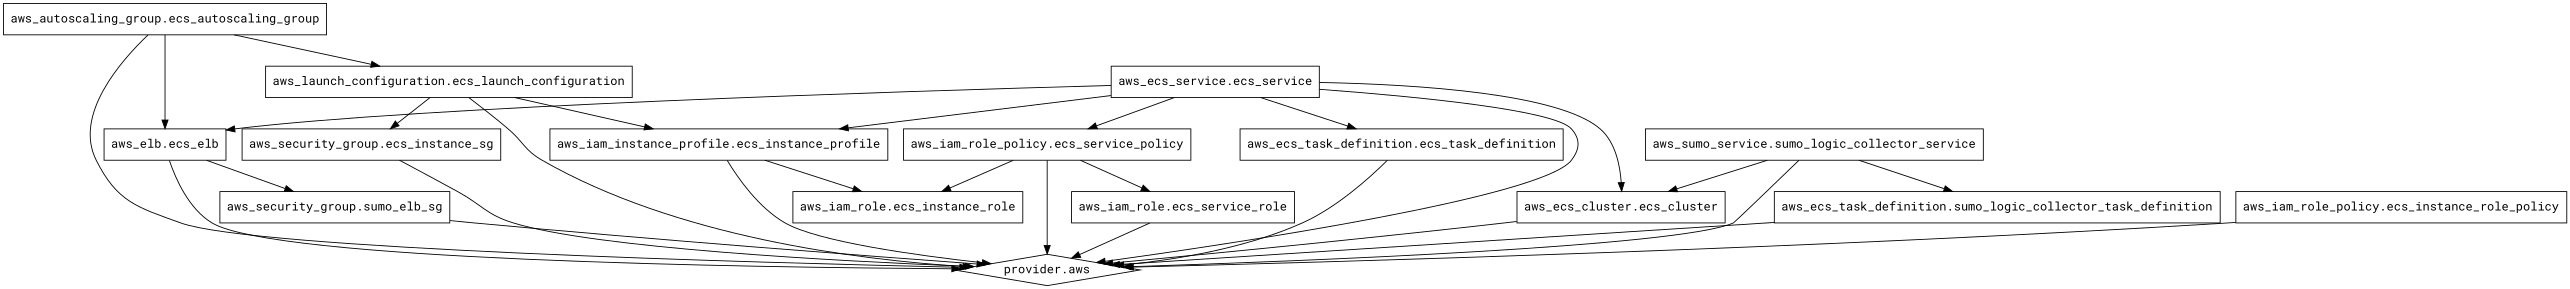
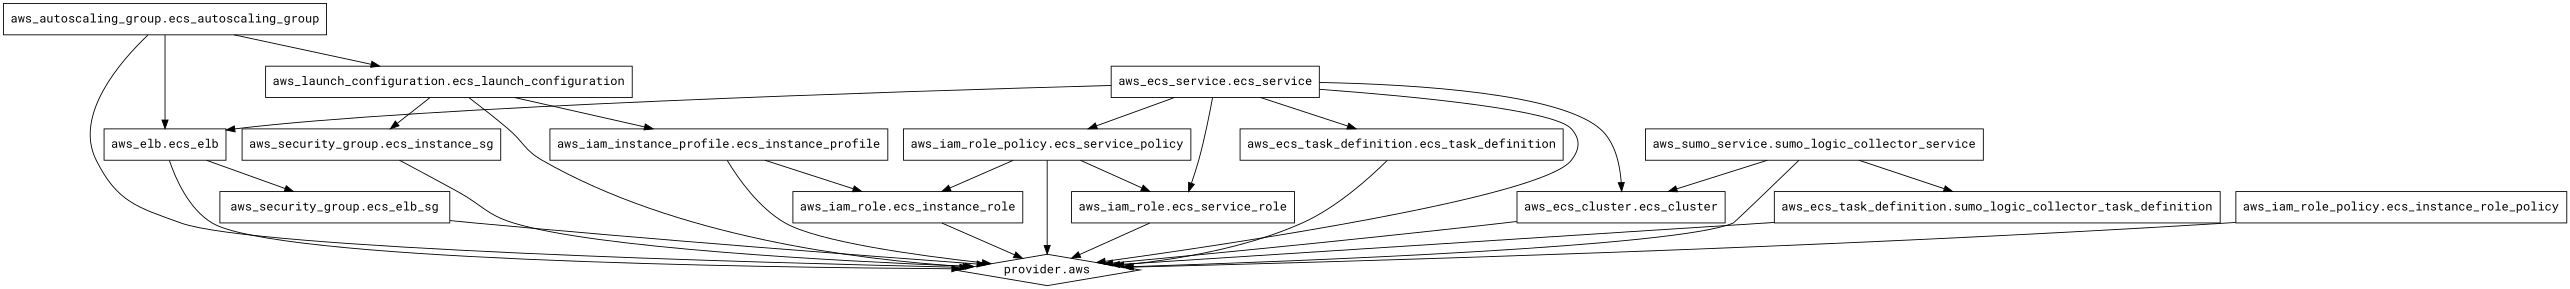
(980, 112) -> (1204, 141)
(335, 207) -> (335, 207)
none -> (978, 239)
